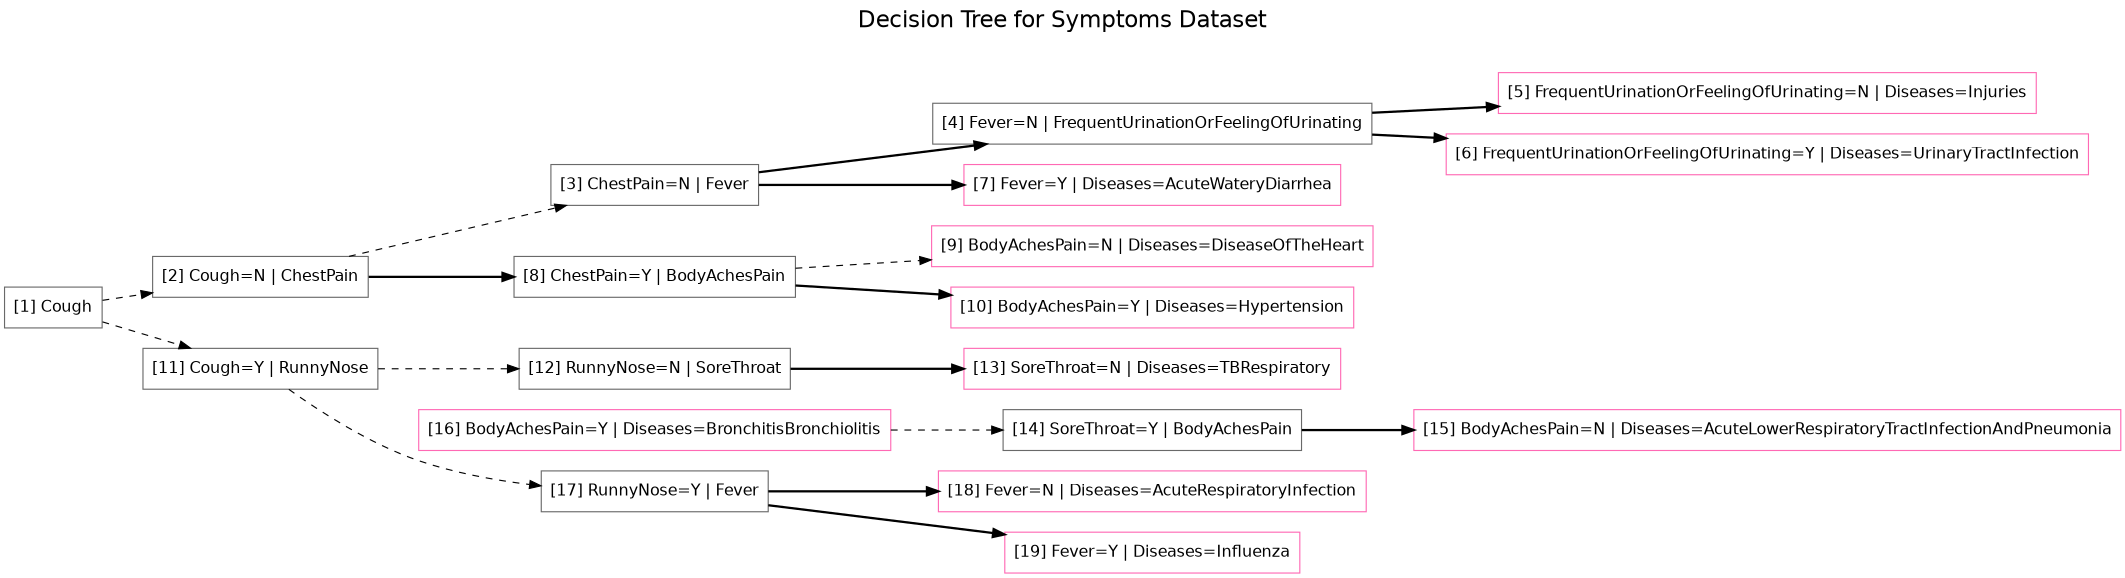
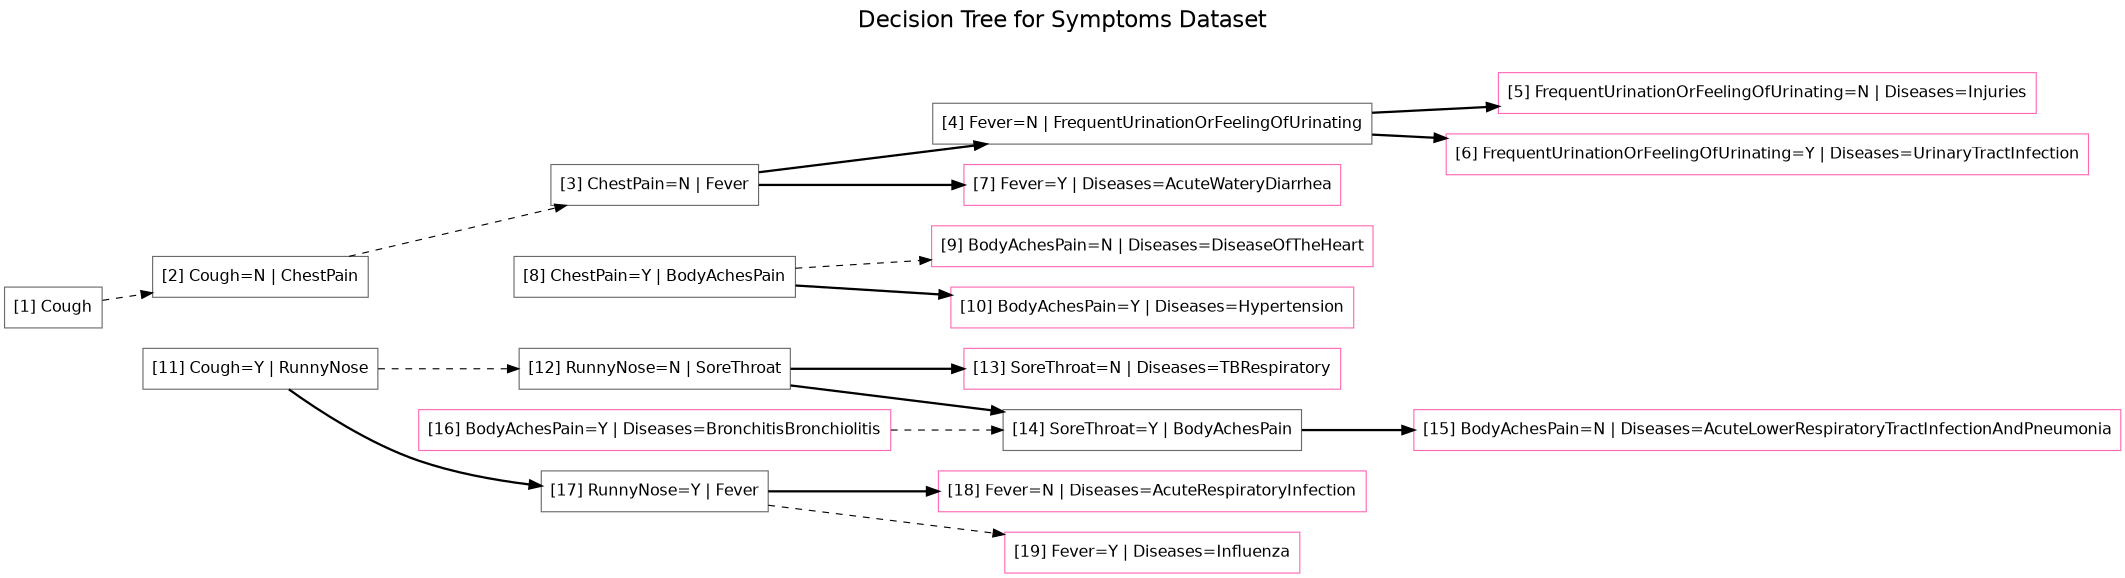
(435, 277) -> none
(141, 333) -> none
none -> (891, 398)
(402, 454) -> (402, 454)
(881, 519) -> (881, 519)
